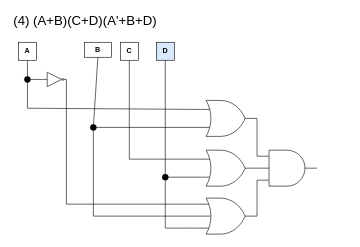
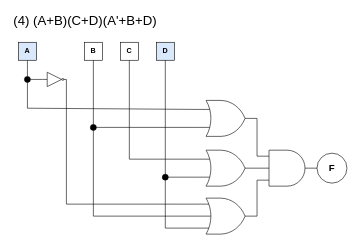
(98, 50) -> (93, 51)
(27, 51) -> (27, 51)
none -> (332, 168)
